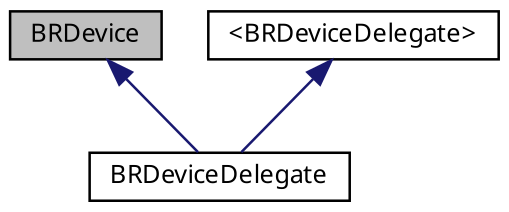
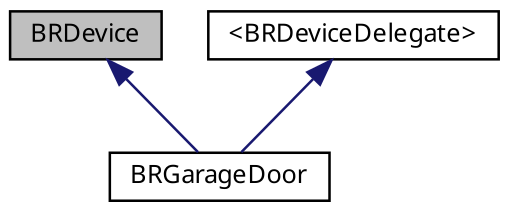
(220, 177) -> (220, 177)
